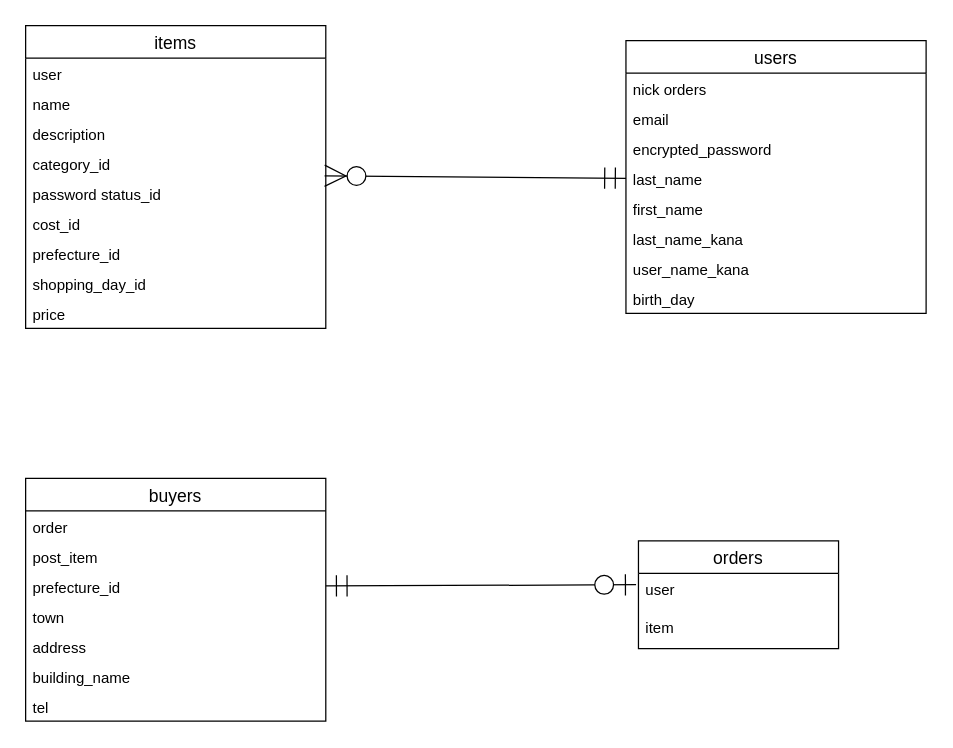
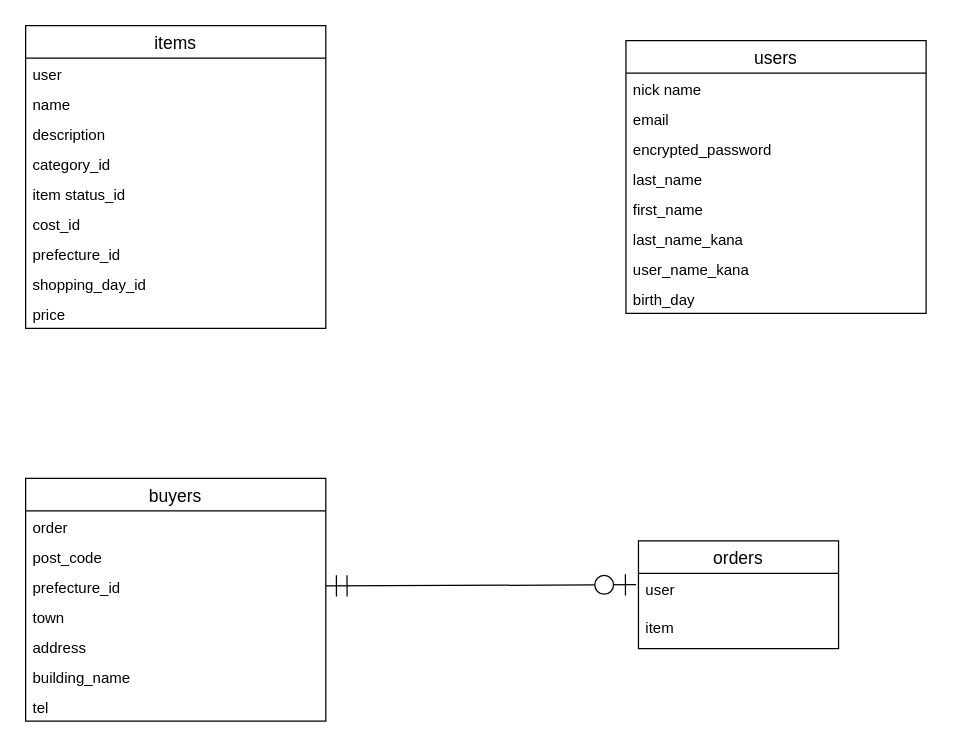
(675, 90) -> (666, 90)
(494, 177) -> none
(104, 195) -> (85, 195)
(68, 558) -> (70, 558)
